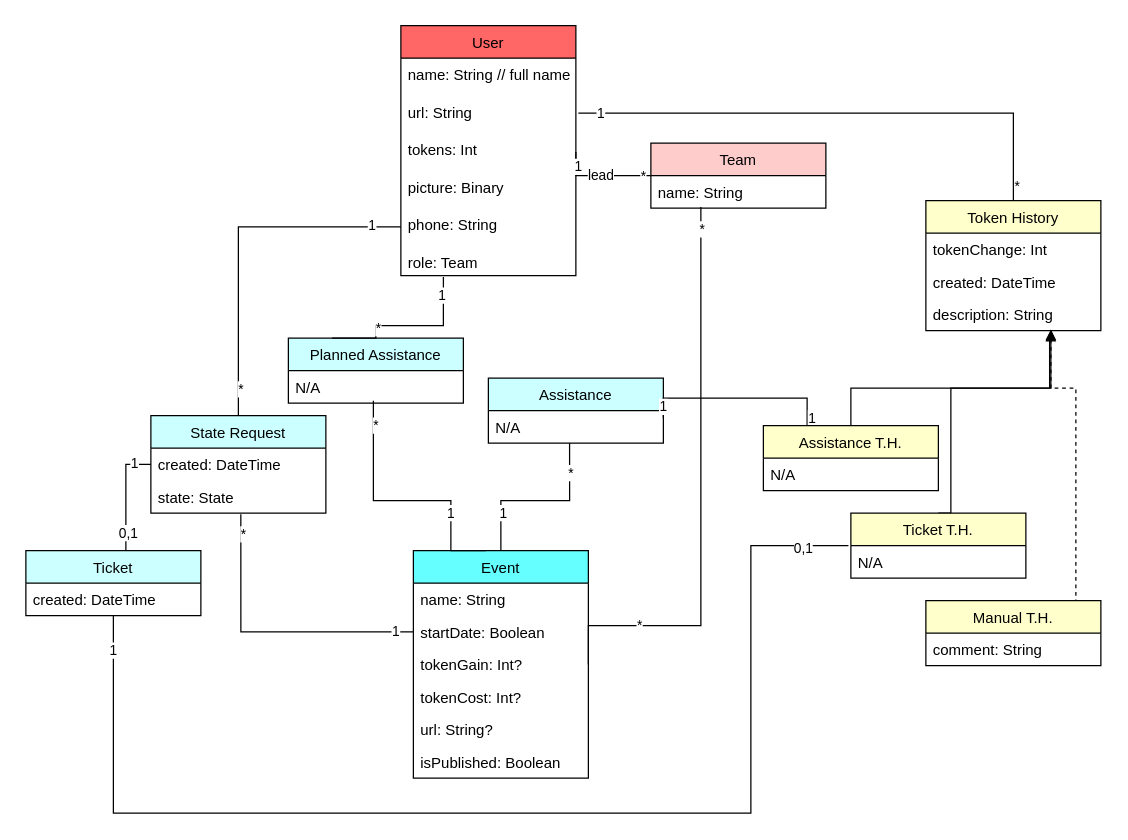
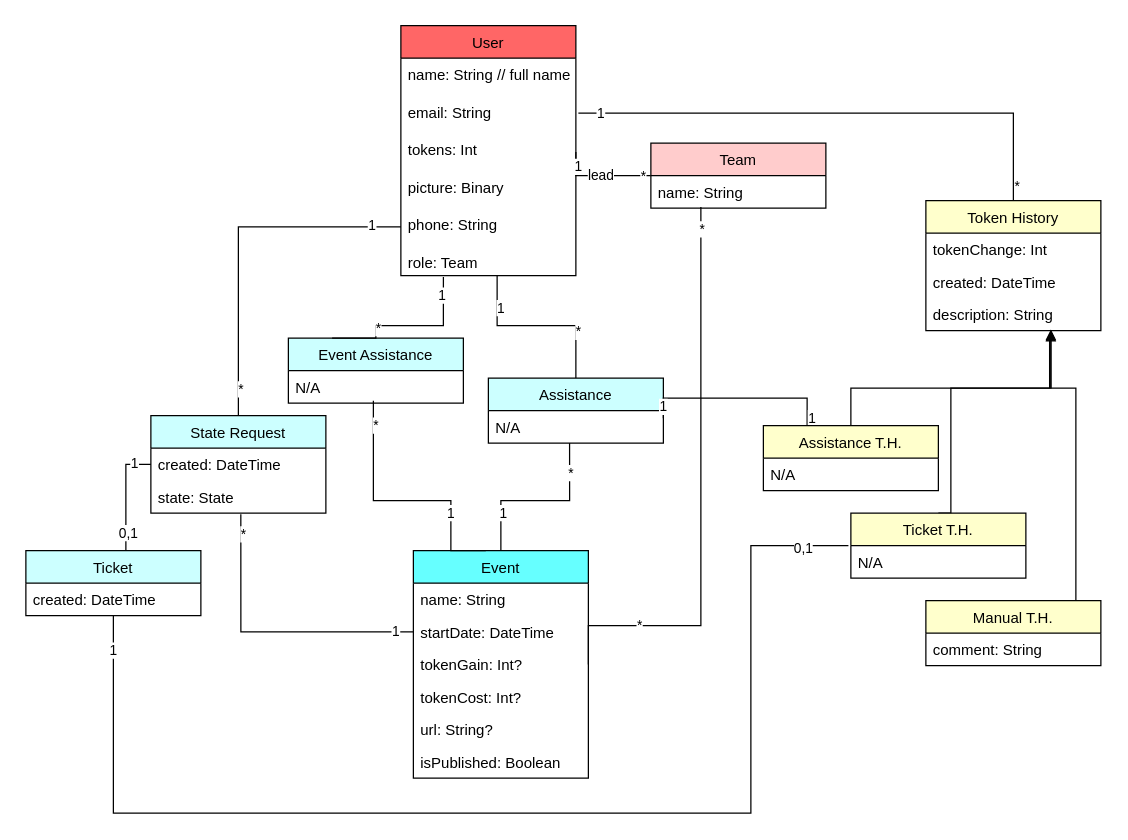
(446, 113) -> (452, 113)
none -> (538, 326)
(375, 355) -> (375, 355)
(1076, 482) -> (1076, 482)
(490, 633) -> (494, 633)
